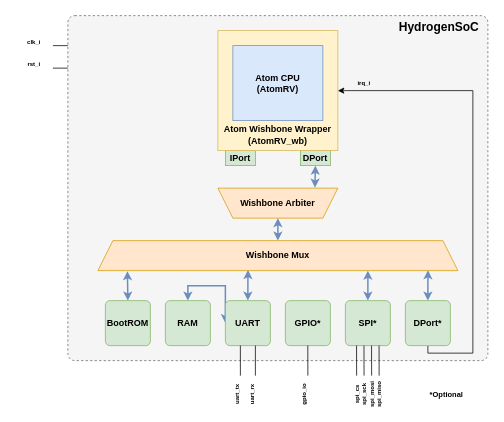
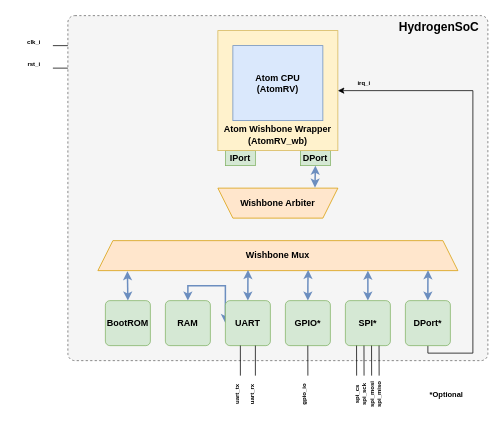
(278, 229) -> none
none -> (308, 285)
